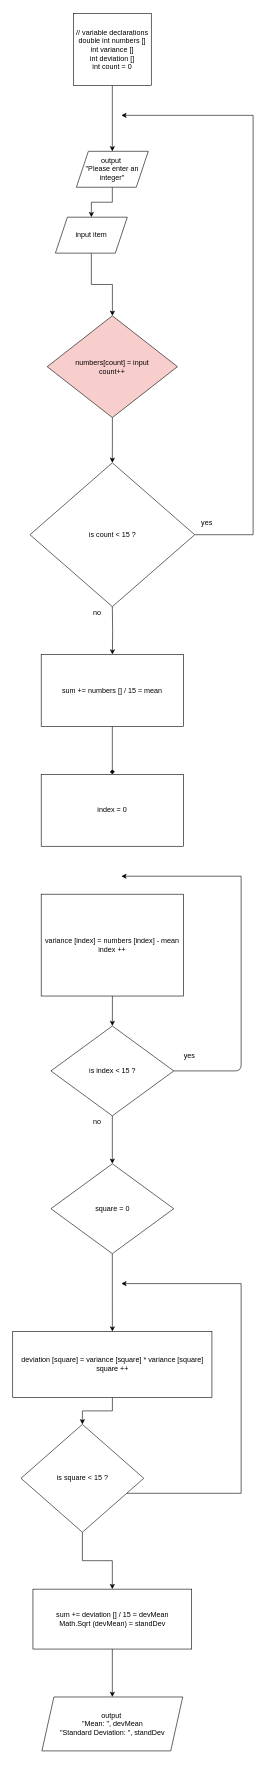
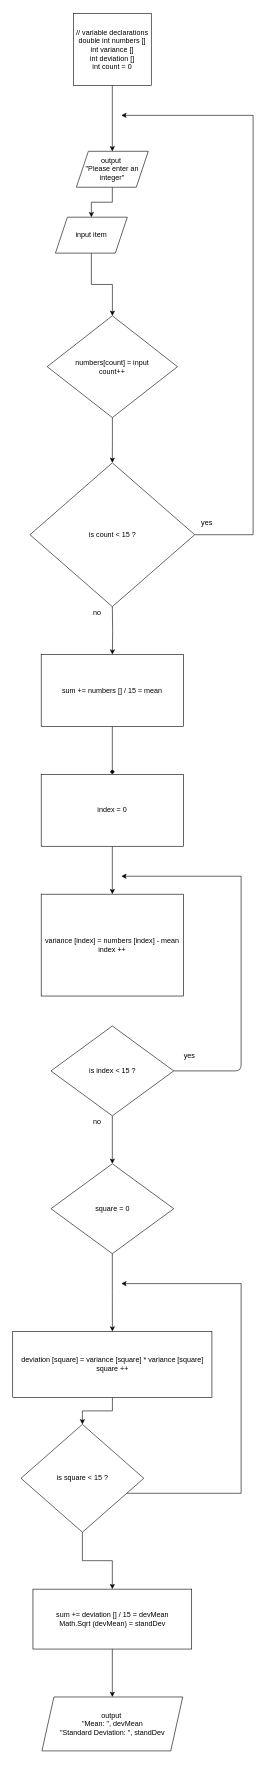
(113, 366) -> (113, 366)
none -> (113, 888)
(113, 1009) -> none
